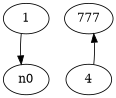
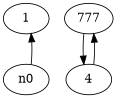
(21, 45) -> (32, 53)
none -> (83, 45)
